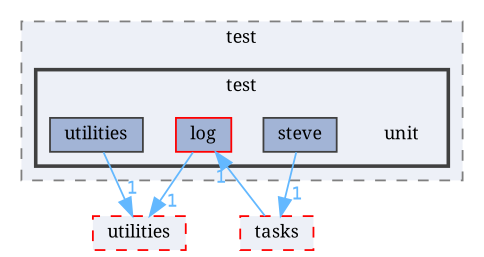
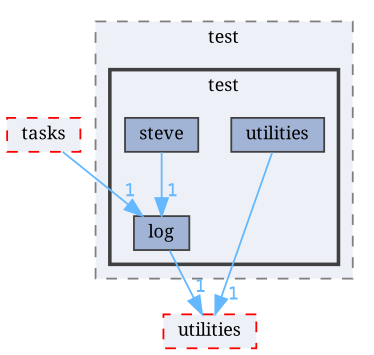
(204, 135) -> (162, 233)
(402, 135) -> none
(291, 175) -> (162, 175)
